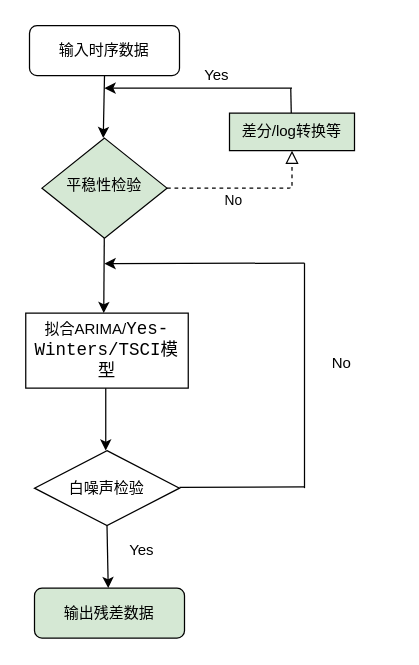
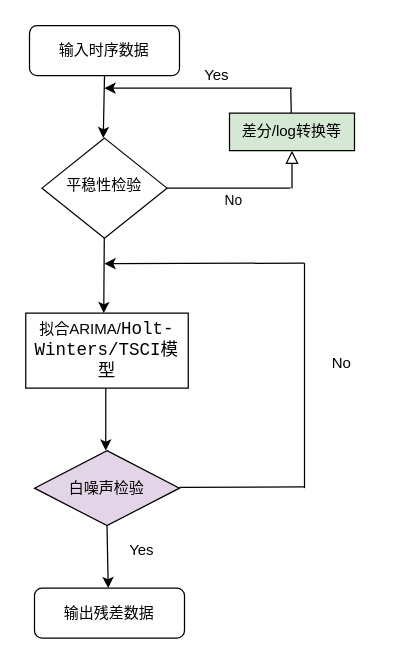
(104, 188) -> (104, 188)
(242, 188) -> (242, 188)
(107, 351) -> (107, 351)
(107, 488) -> (107, 488)
(109, 613) -> (109, 613)
